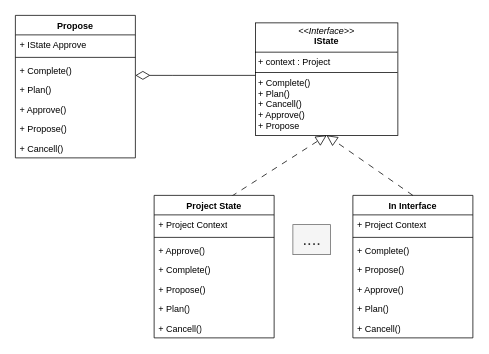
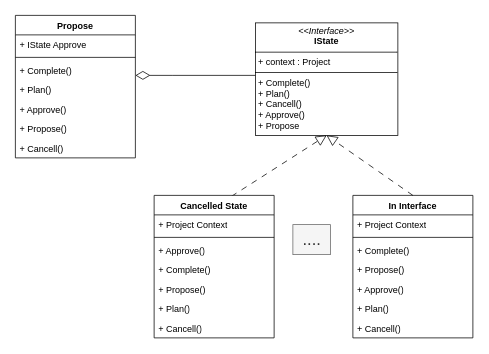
(214, 206) -> (214, 206)
